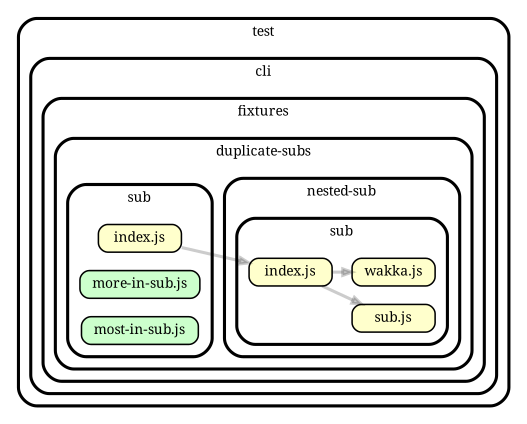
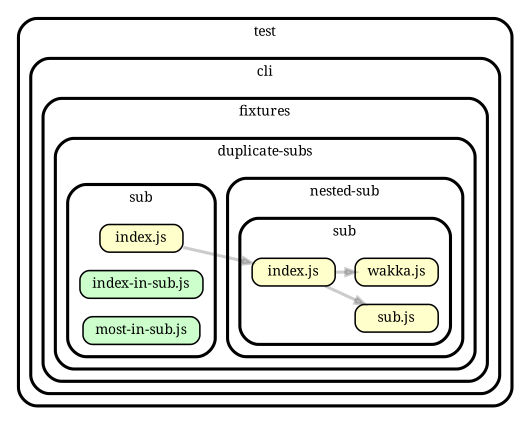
(140, 284) -> (141, 284)
